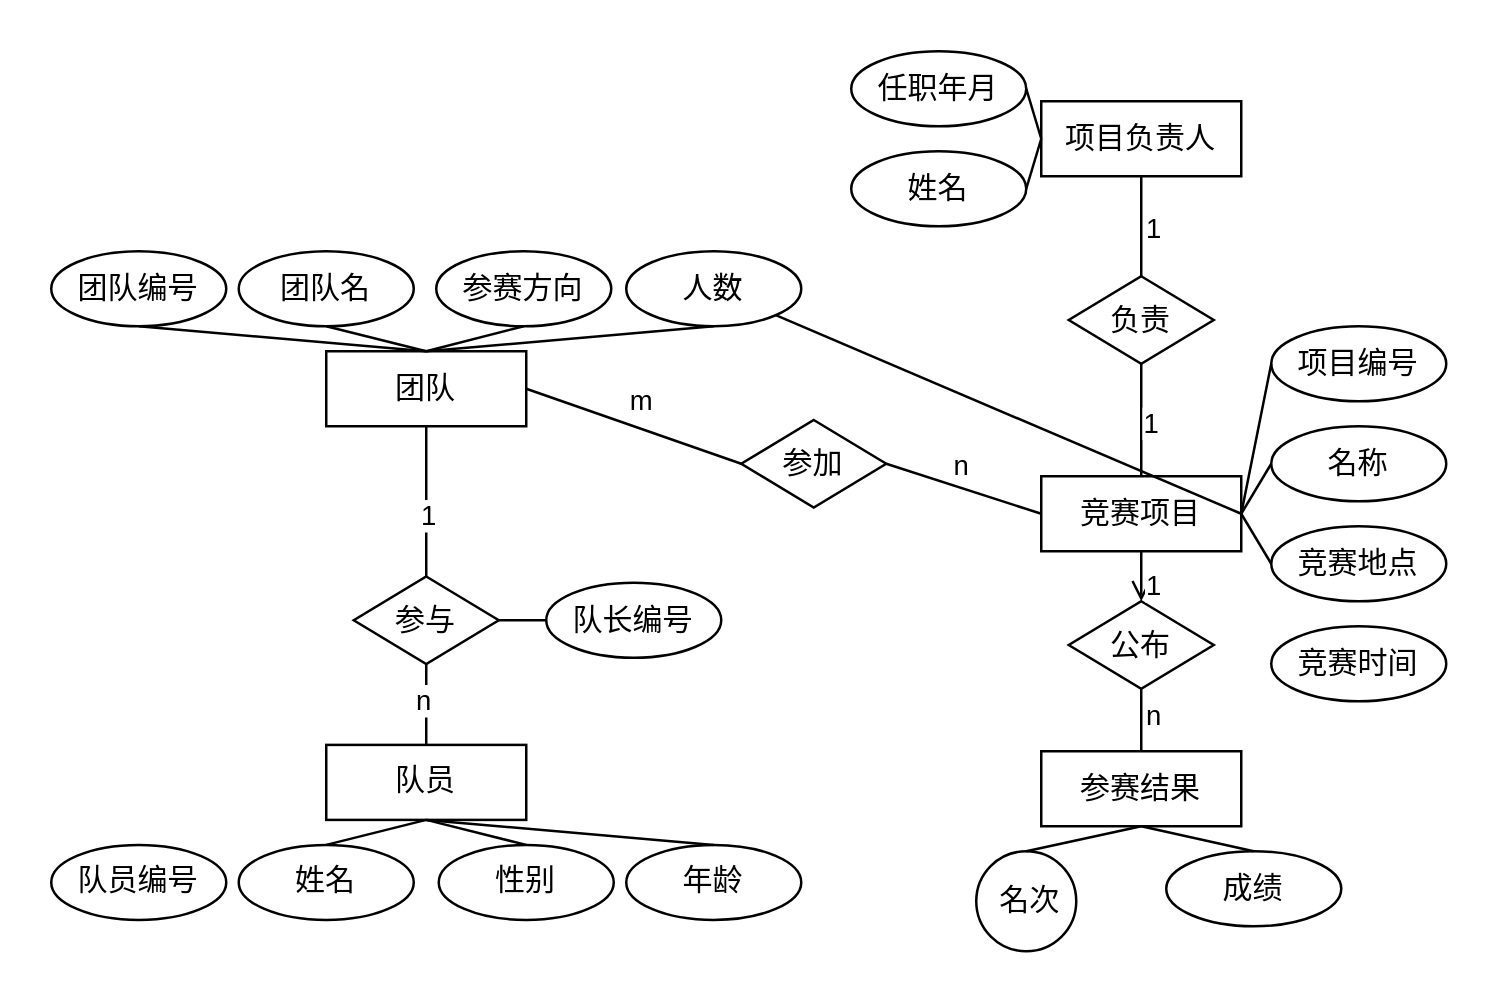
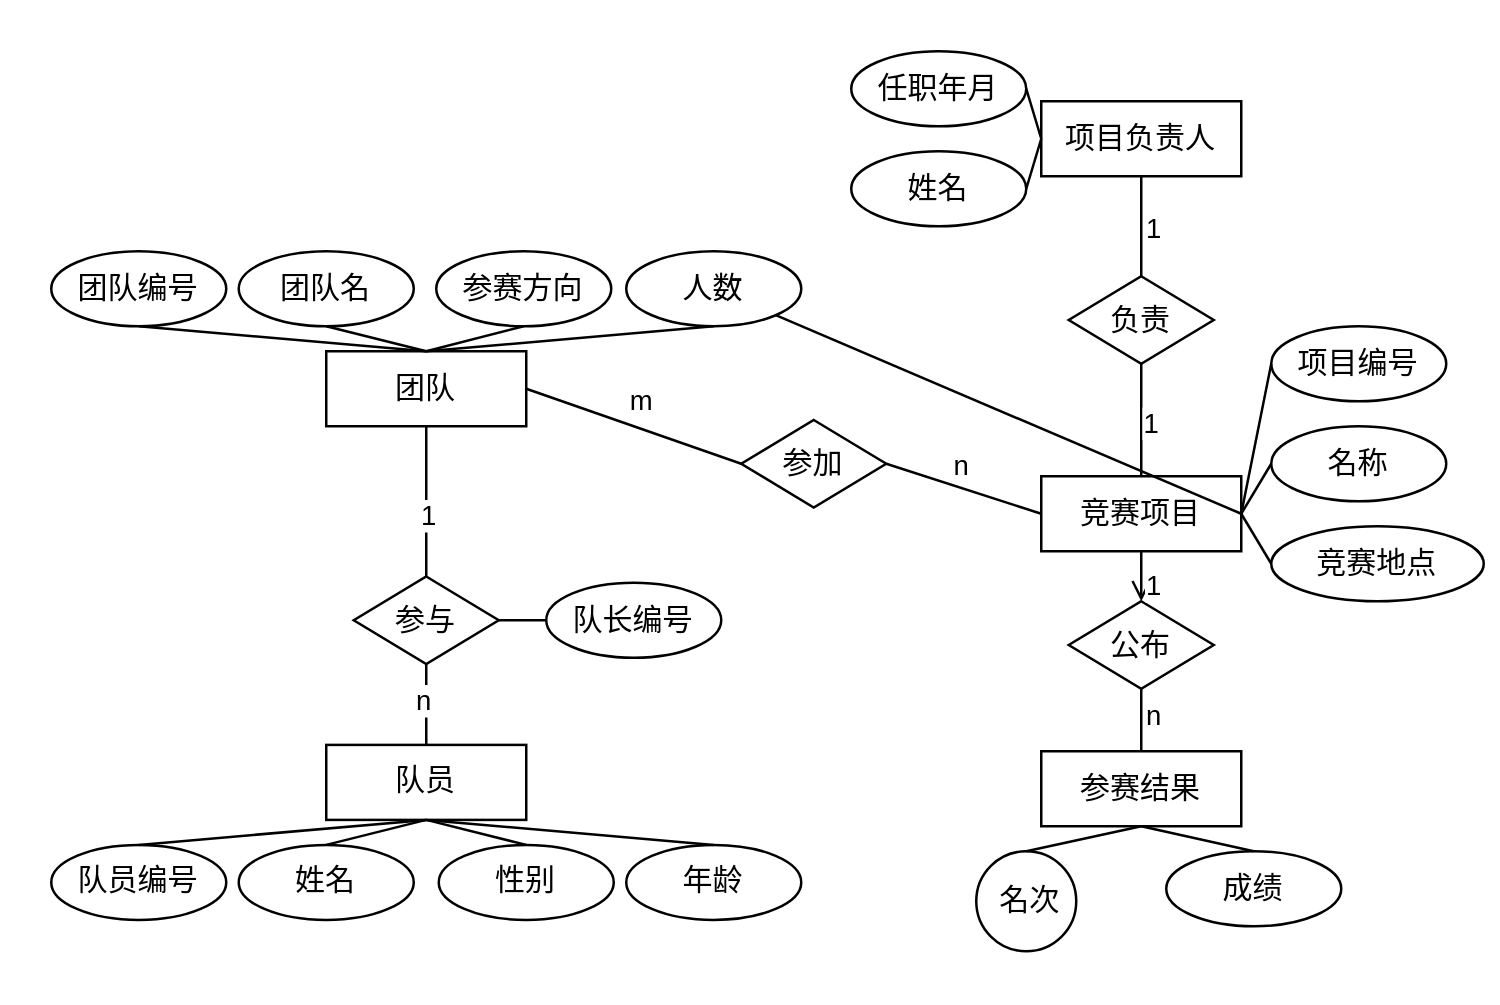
(1359, 564) -> (1378, 564)
(1359, 664) -> none
none -> (267, 834)
